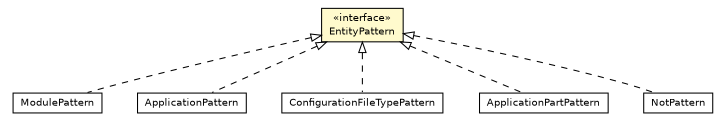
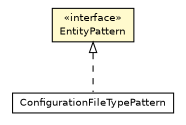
(57, 102) -> none
(192, 102) -> none
(543, 102) -> none
(678, 102) -> none
